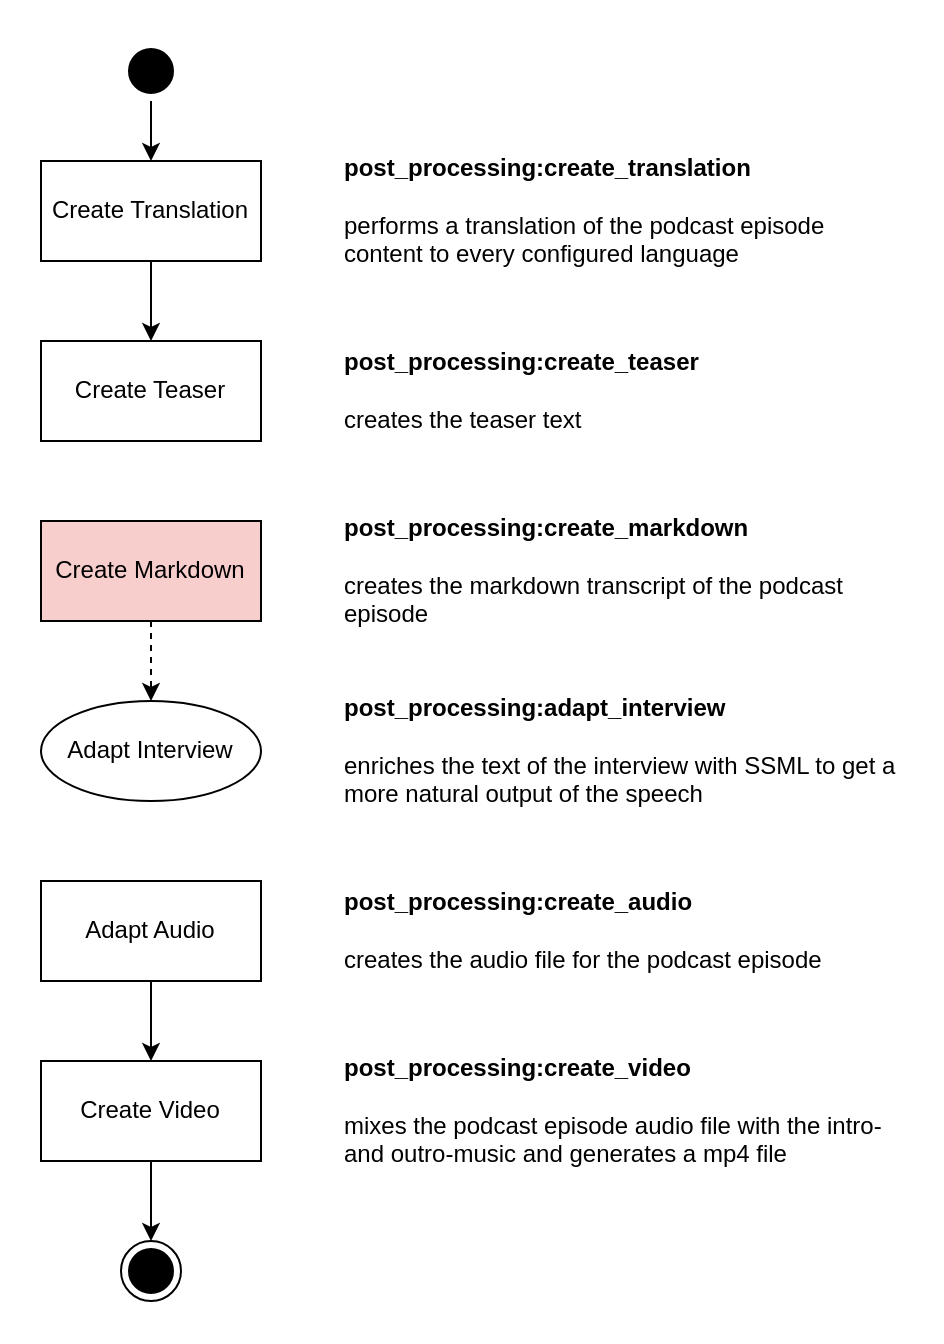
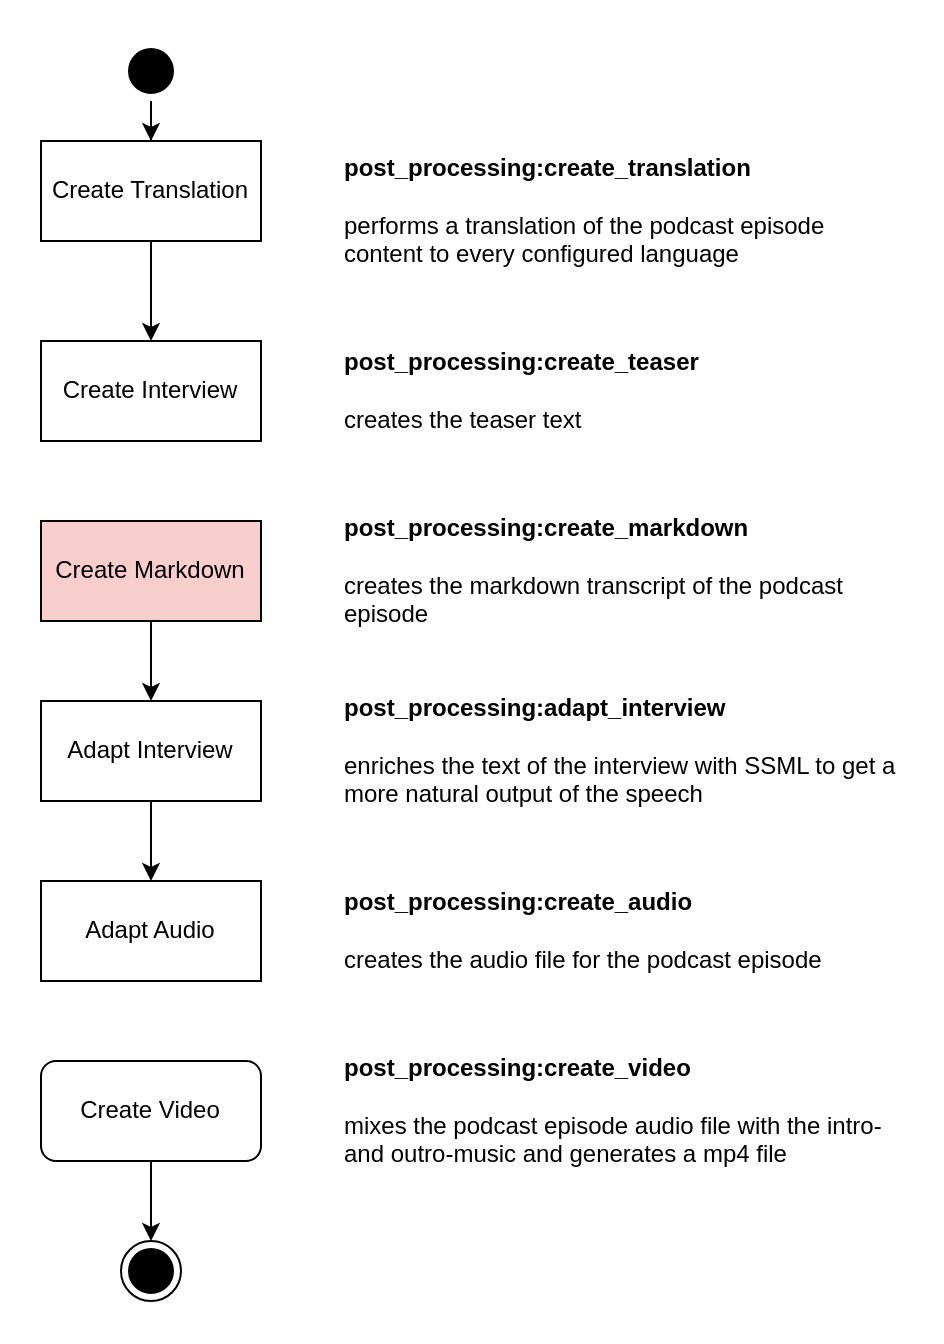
(151, 211) -> (151, 191)
(151, 391) -> (151, 391)
(151, 653) -> (151, 653)
(151, 751) -> (151, 751)
none -> (151, 834)
(151, 1014) -> none
(151, 1111) -> (151, 1111)
